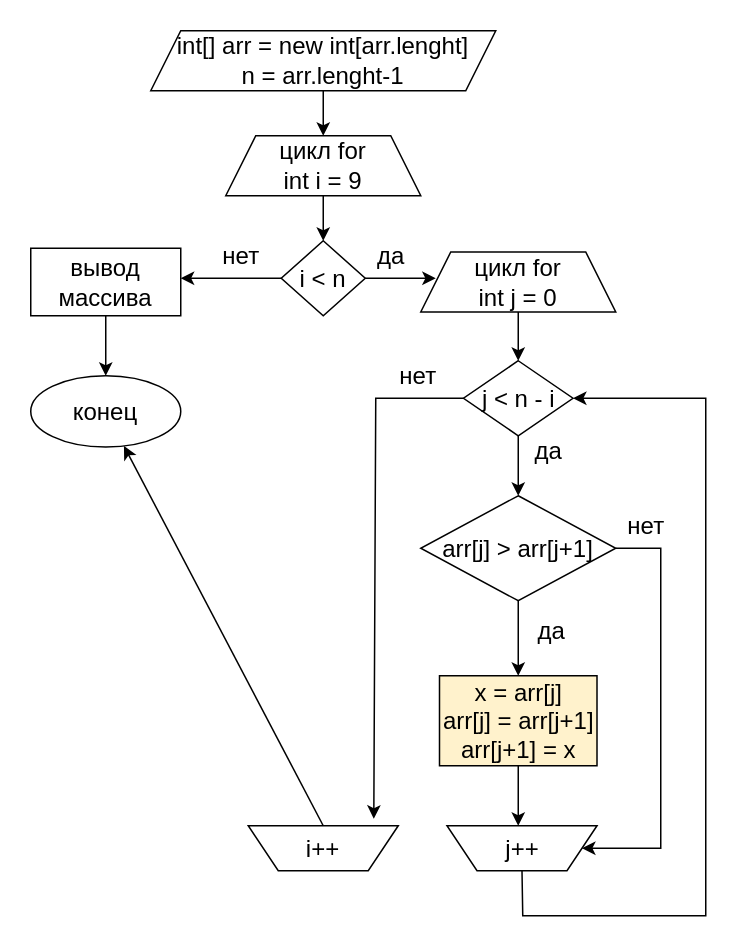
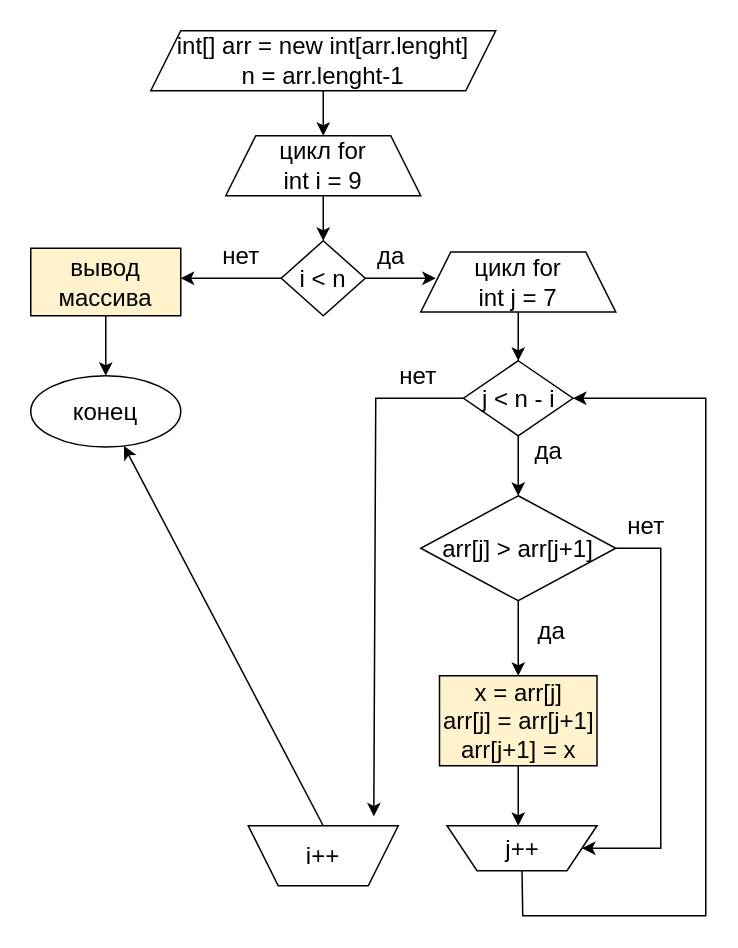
(106, 282) -> (106, 282)
(518, 283) -> (518, 283)
(323, 848) -> (323, 856)
